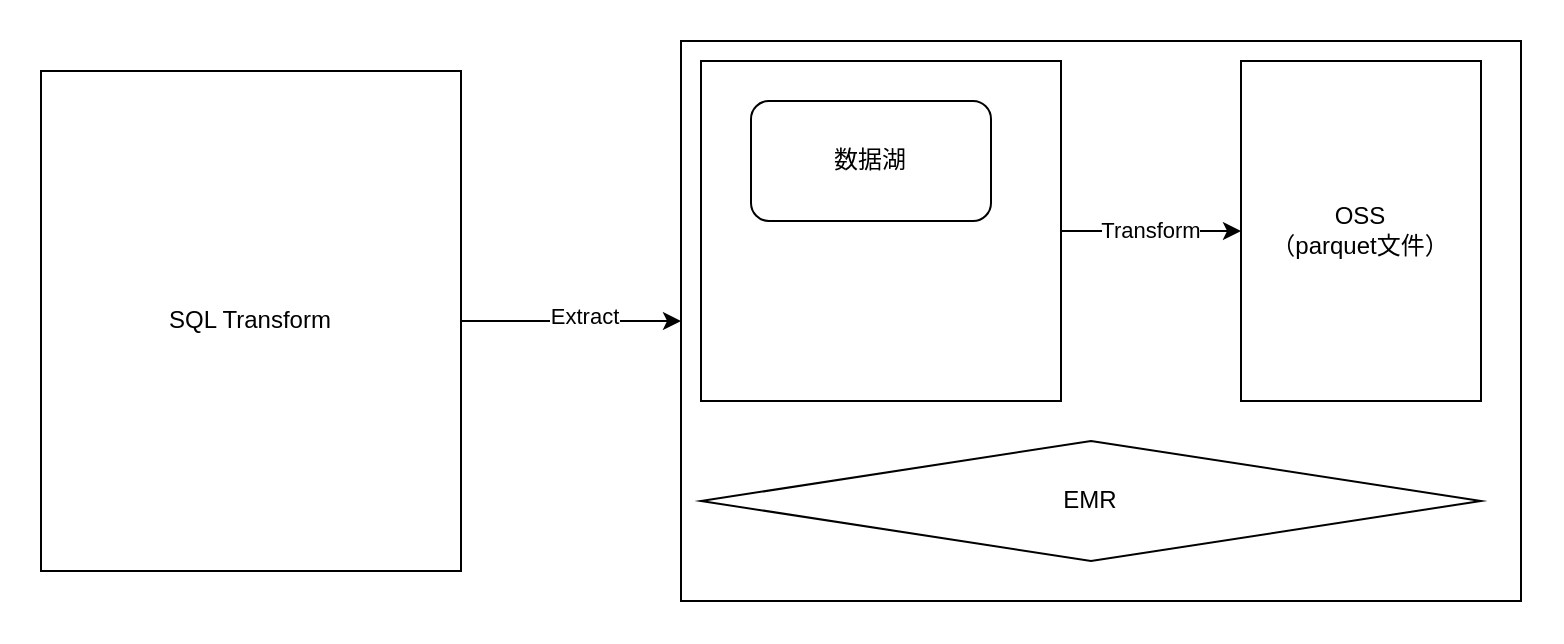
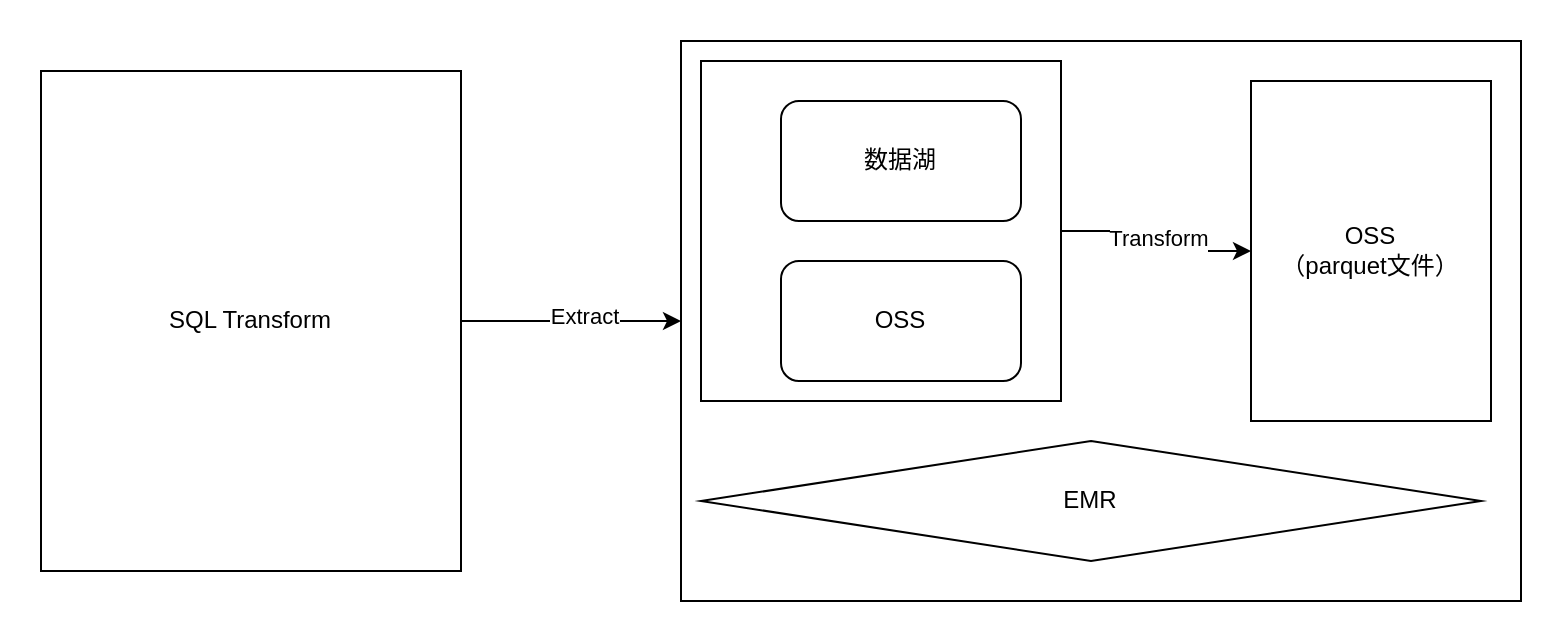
(871, 161) -> (901, 161)
(1361, 231) -> (1371, 251)
none -> (901, 321)
